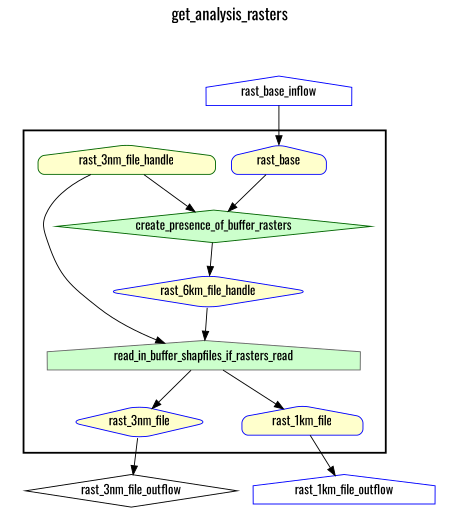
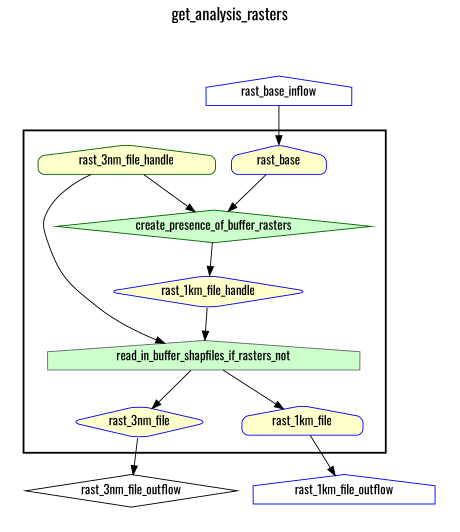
(208, 292) -> (208, 292)
(204, 357) -> (204, 357)
